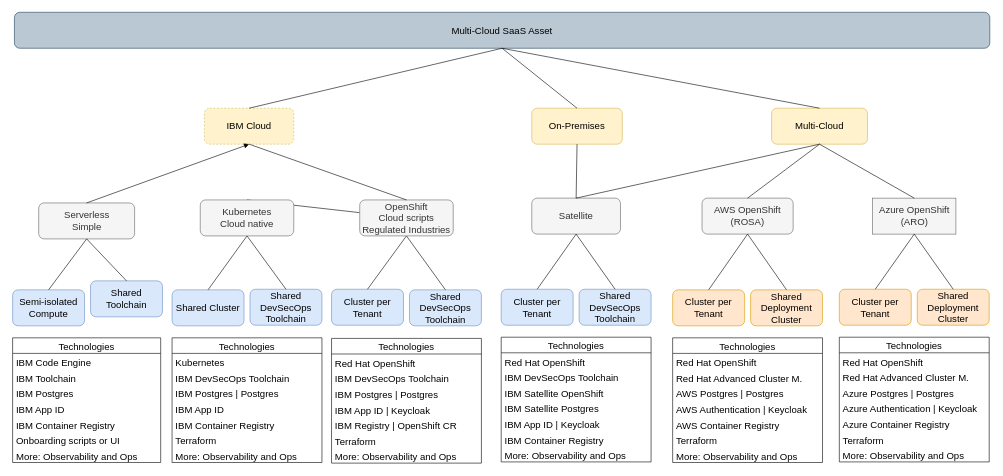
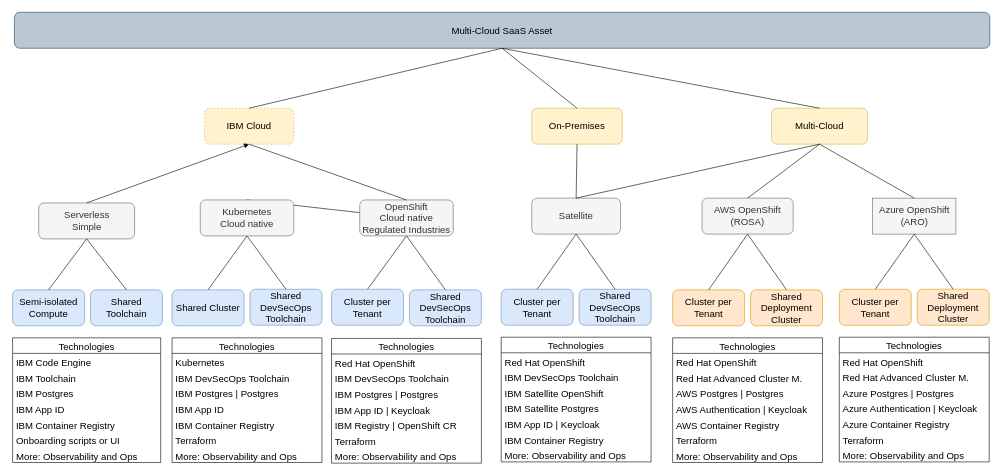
(407, 218) -> (407, 218)
(126, 299) -> (126, 308)
